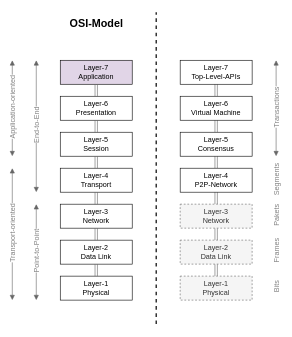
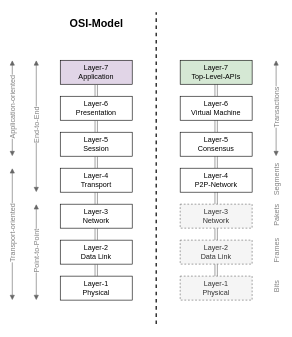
(216, 72) -> (216, 72)
